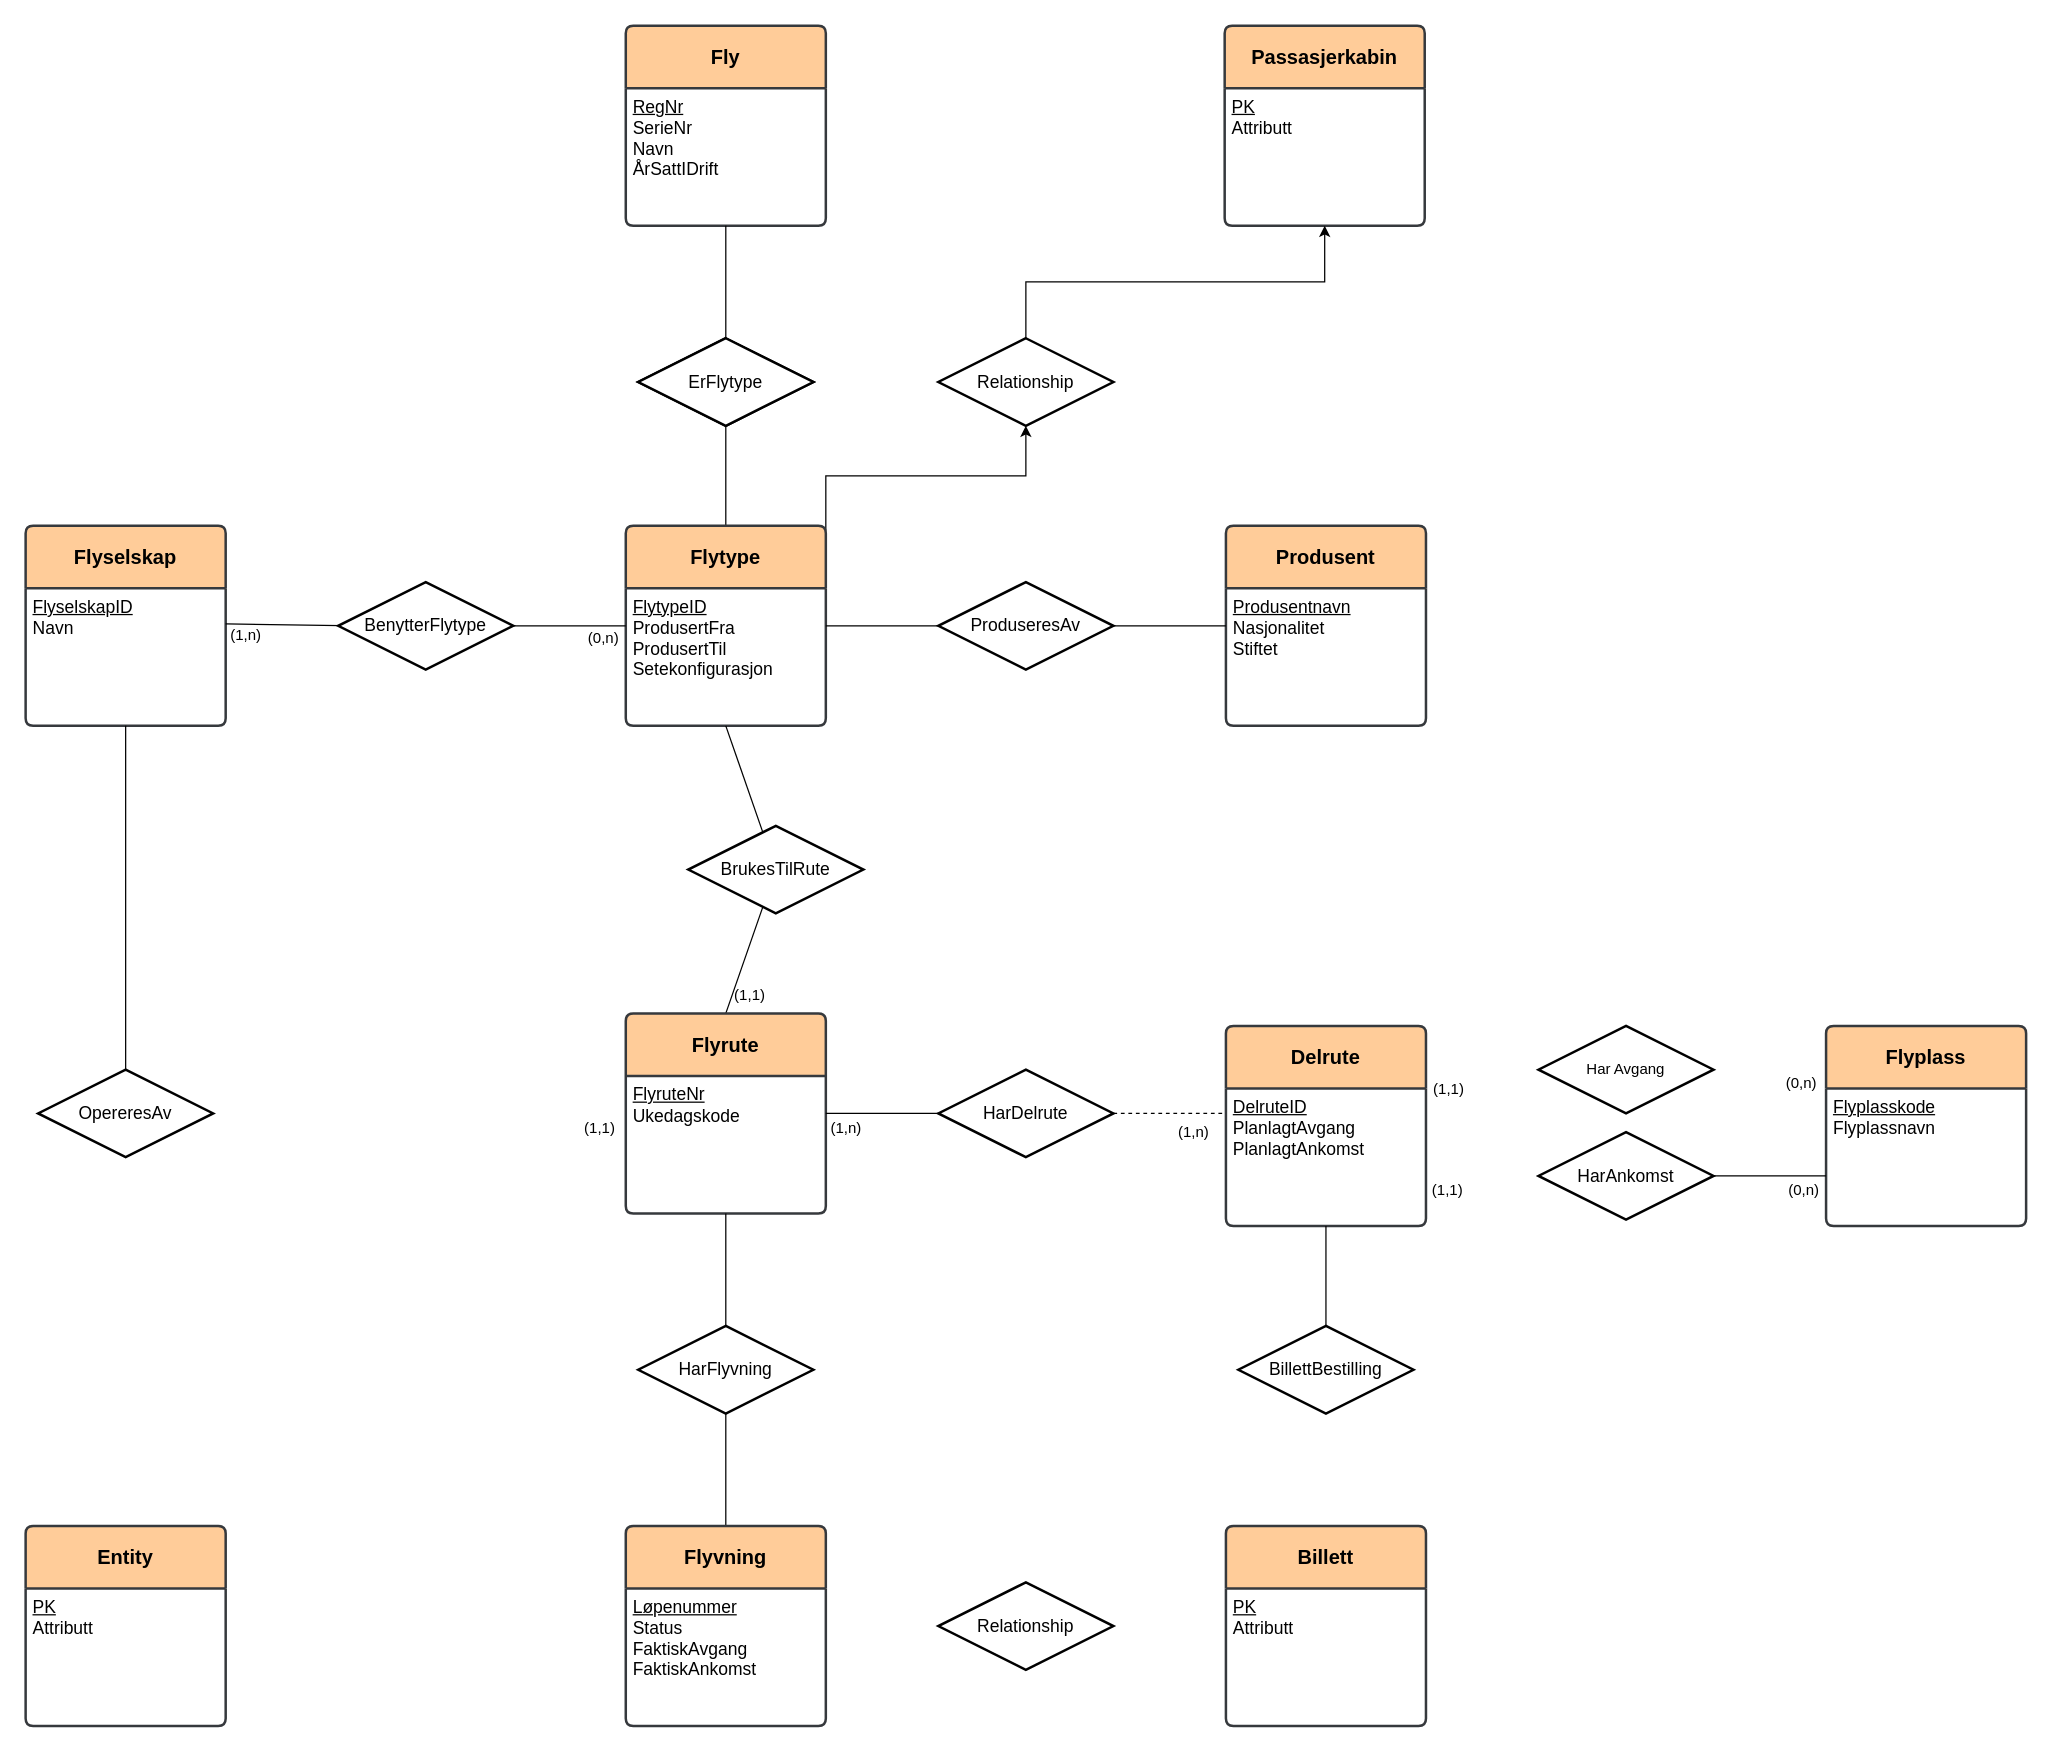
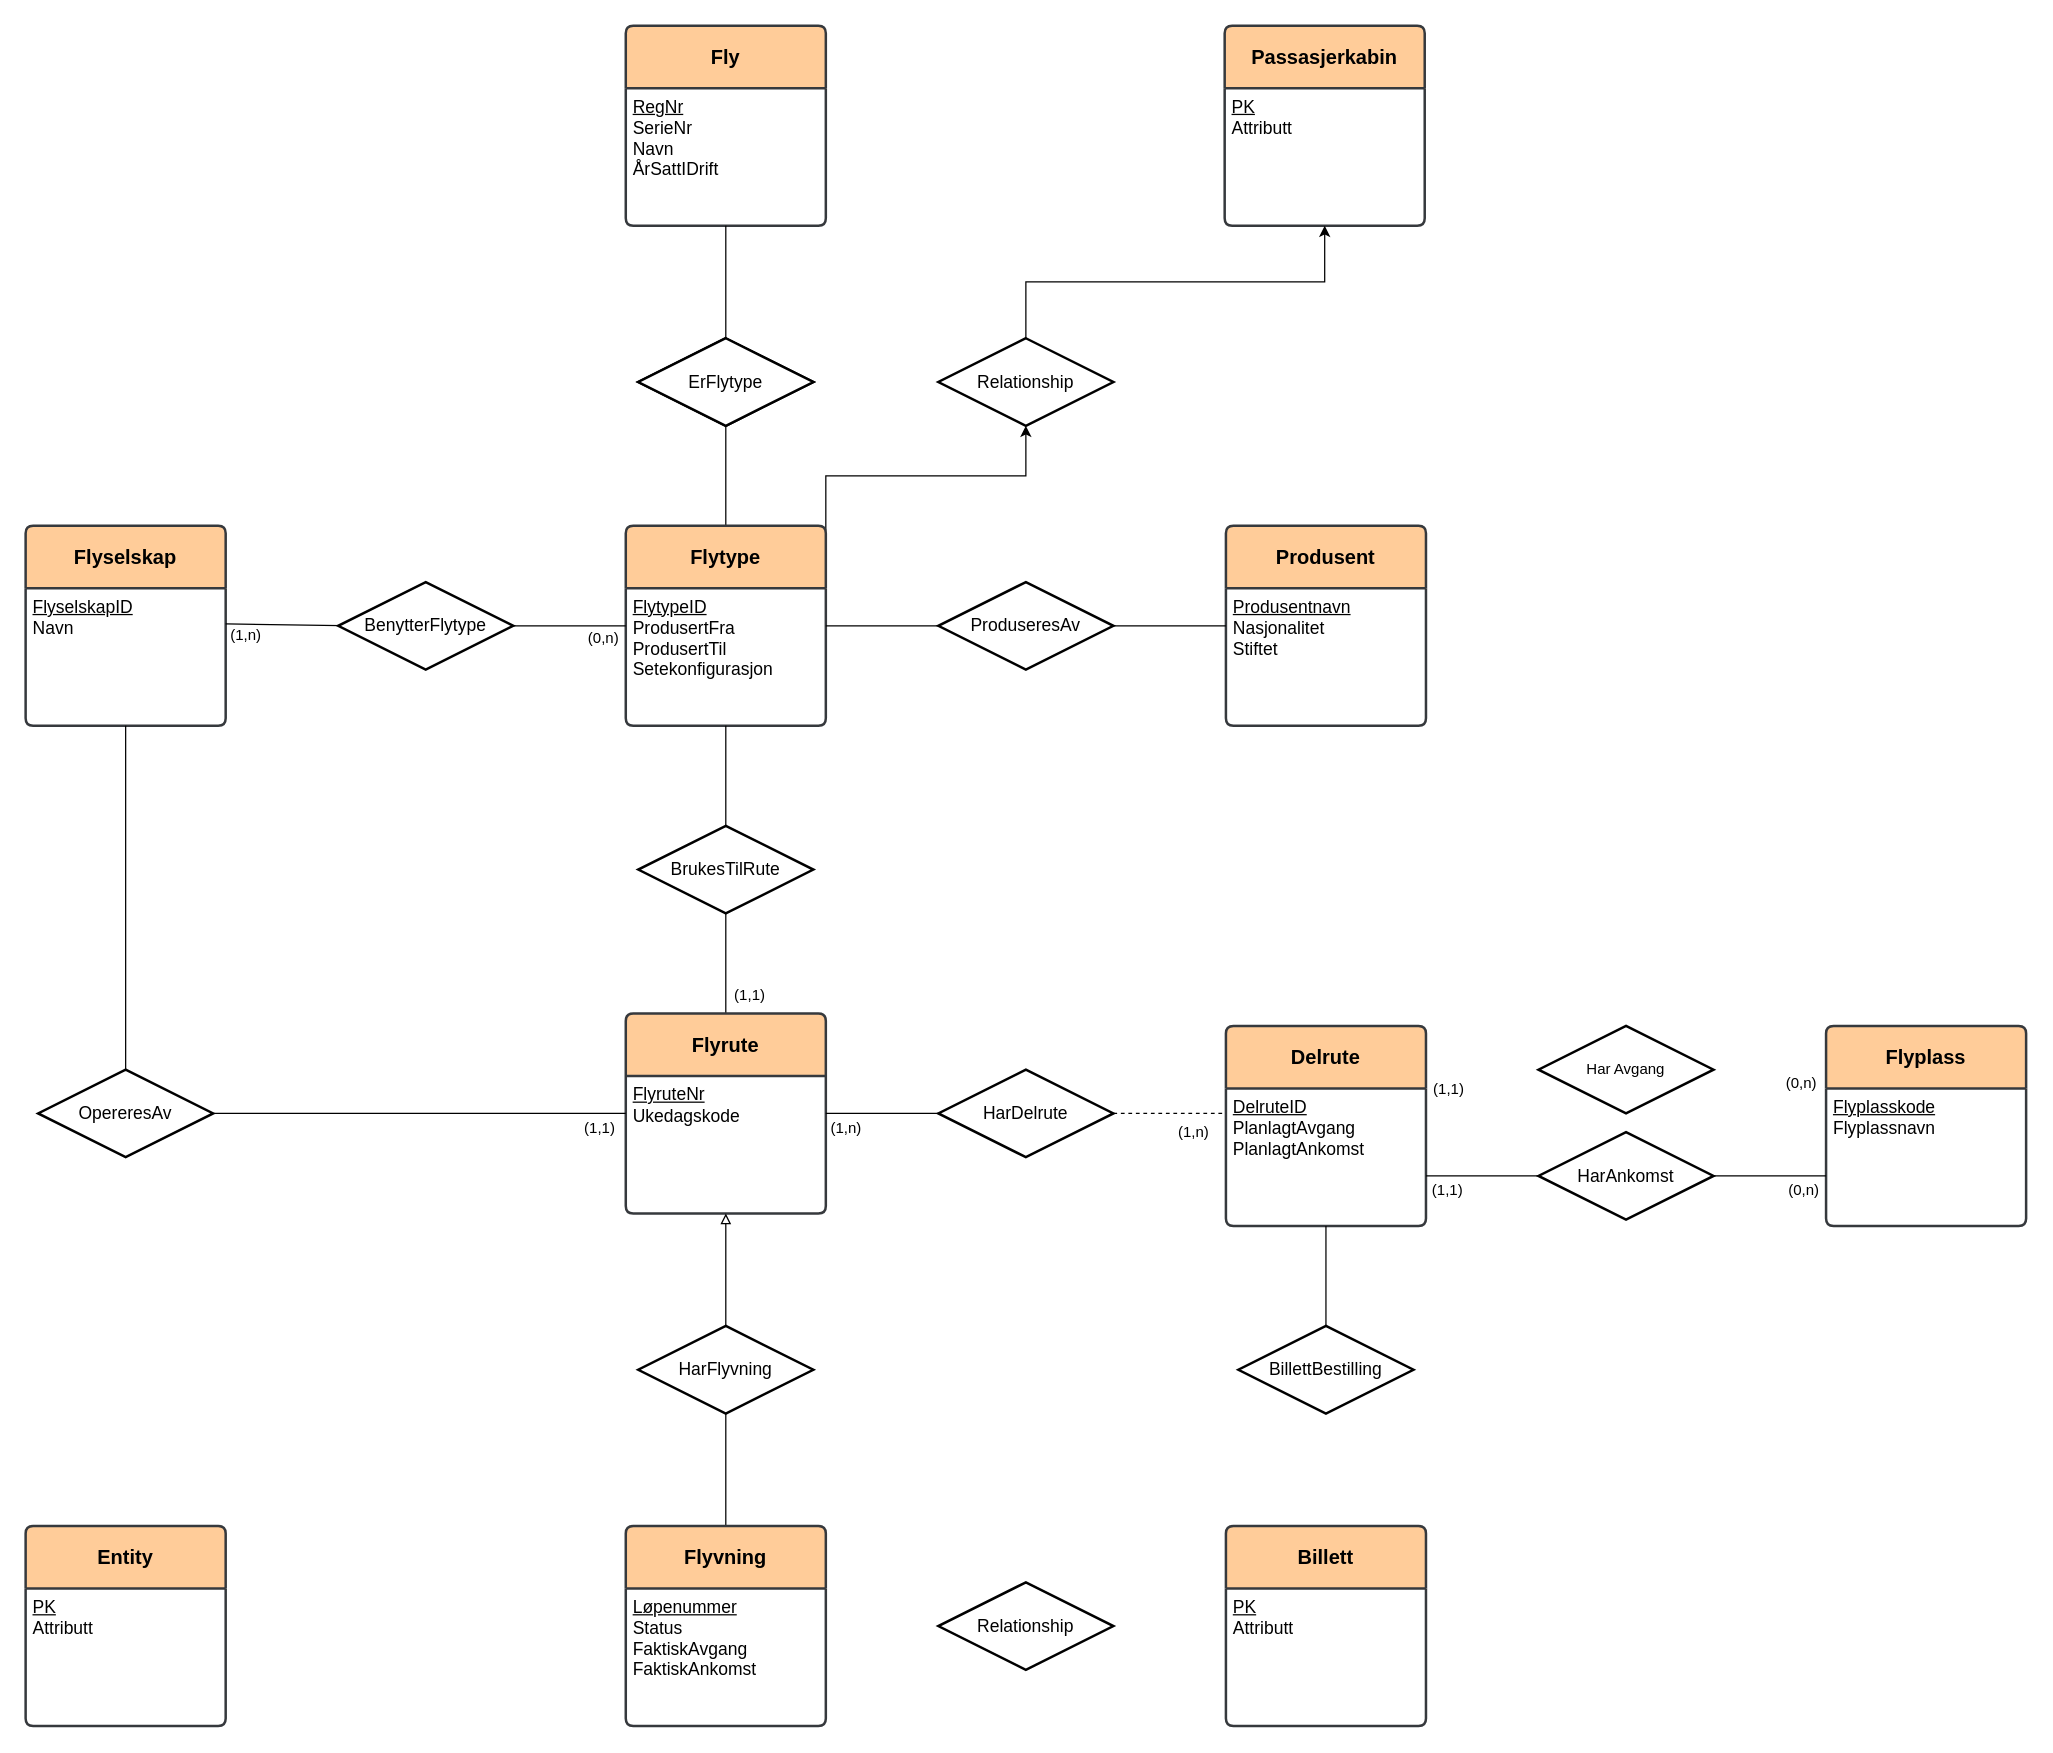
(776, 869) -> (726, 869)
none -> (417, 1113)
none -> (1483, 1176)
(726, 1221) -> (726, 1224)
